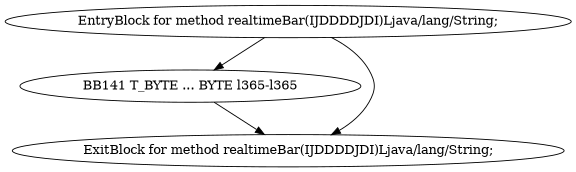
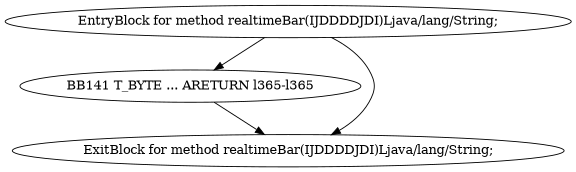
(190, 86) -> (190, 86)
